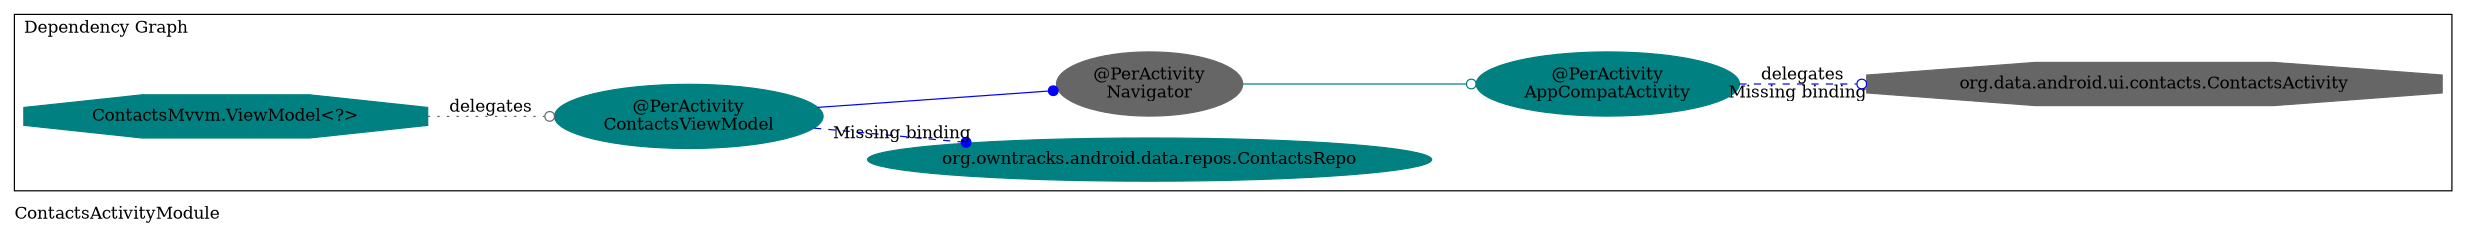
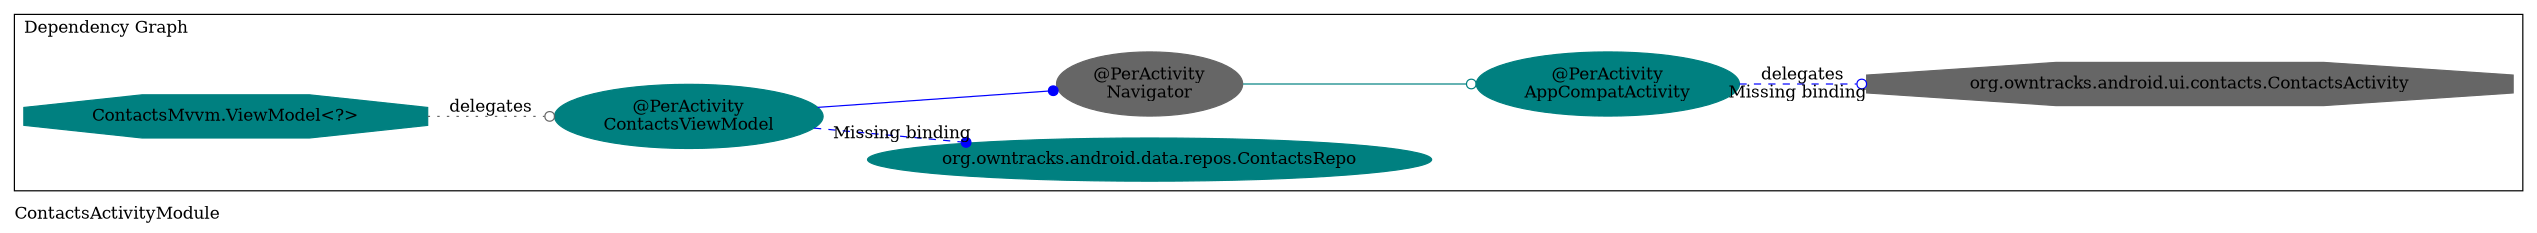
(2154, 84) -> (2190, 84)
